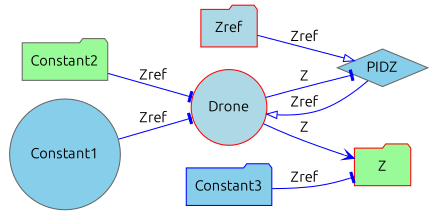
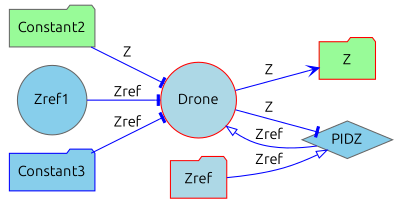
(153, 76) -> (128, 53)
(65, 154) -> (52, 100)
(311, 187) -> (125, 136)
